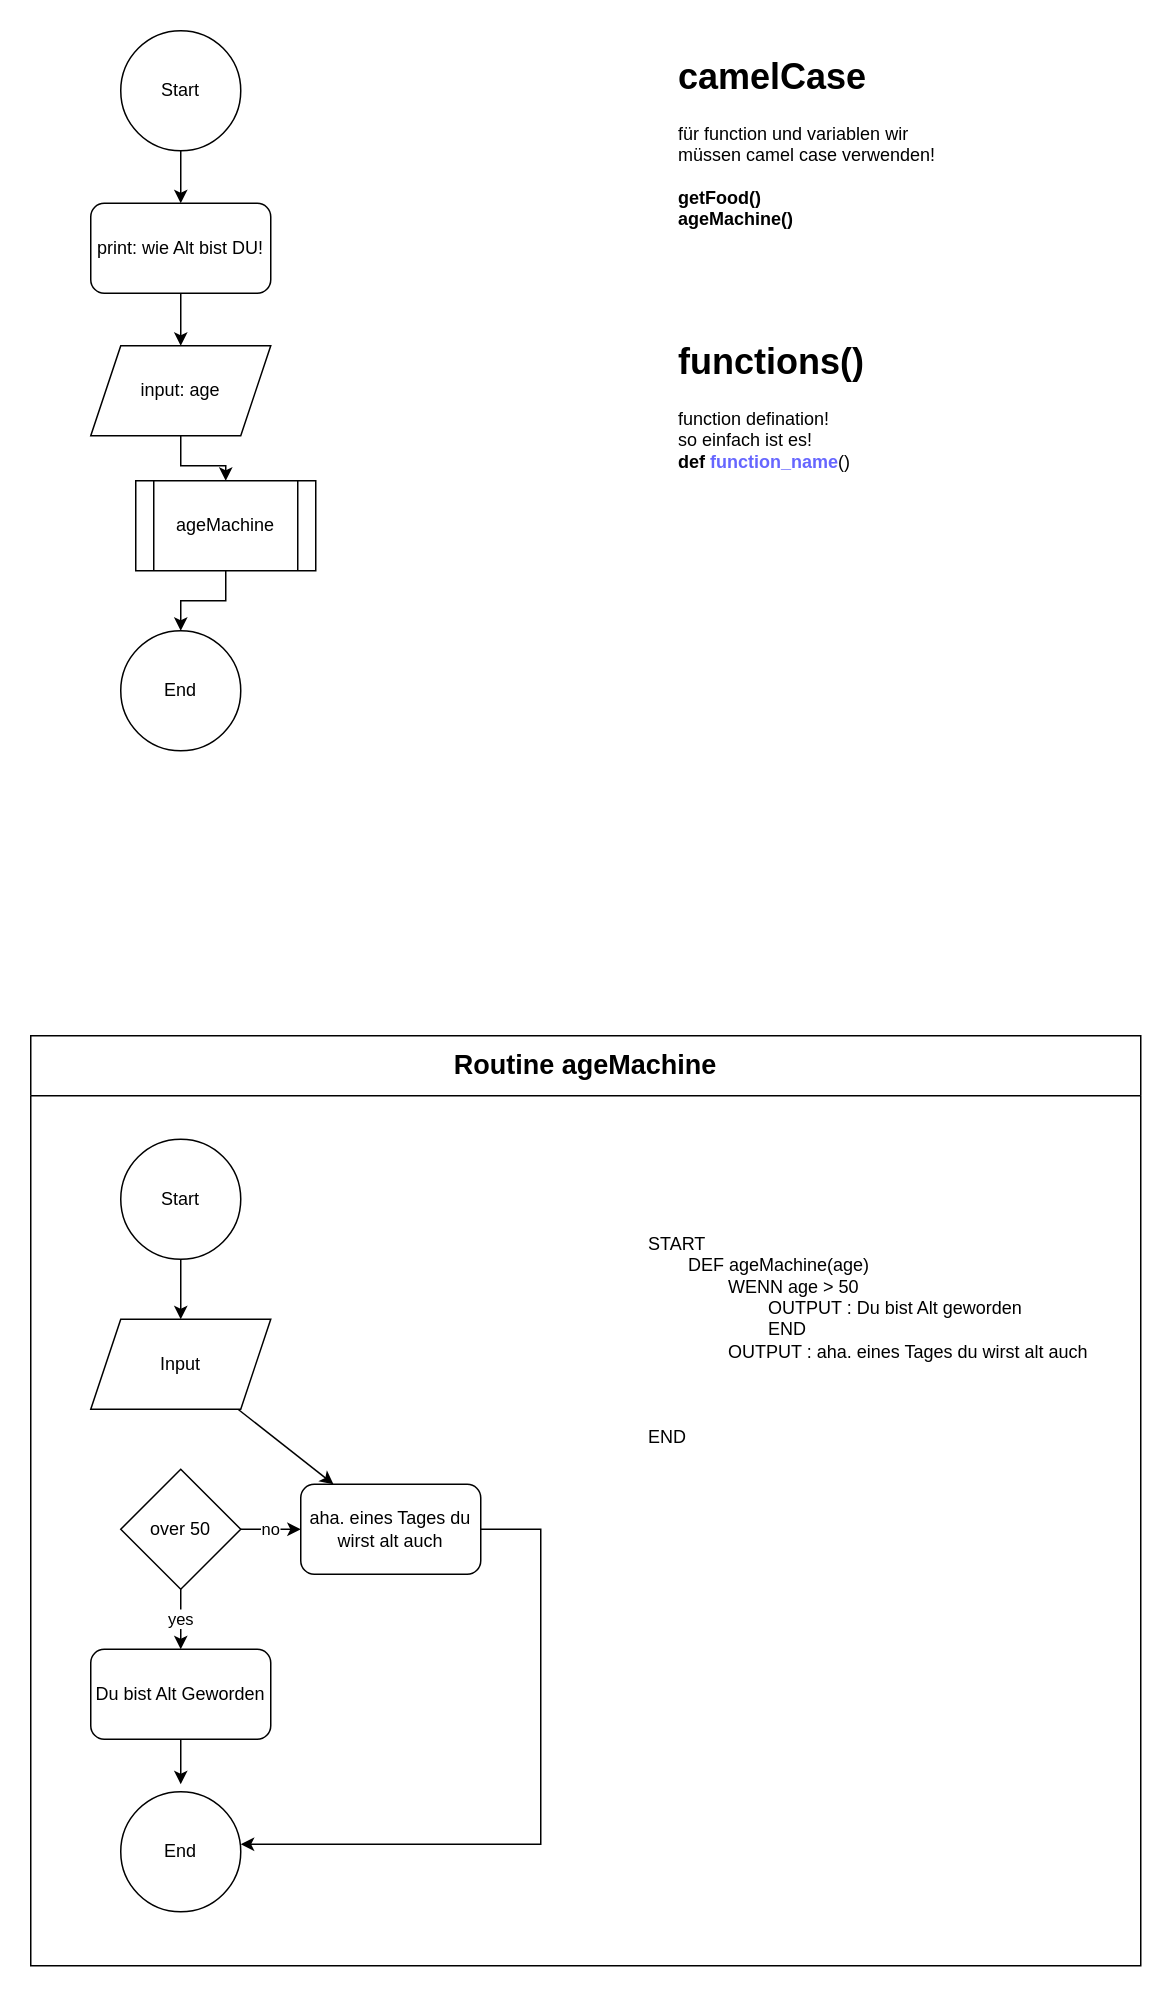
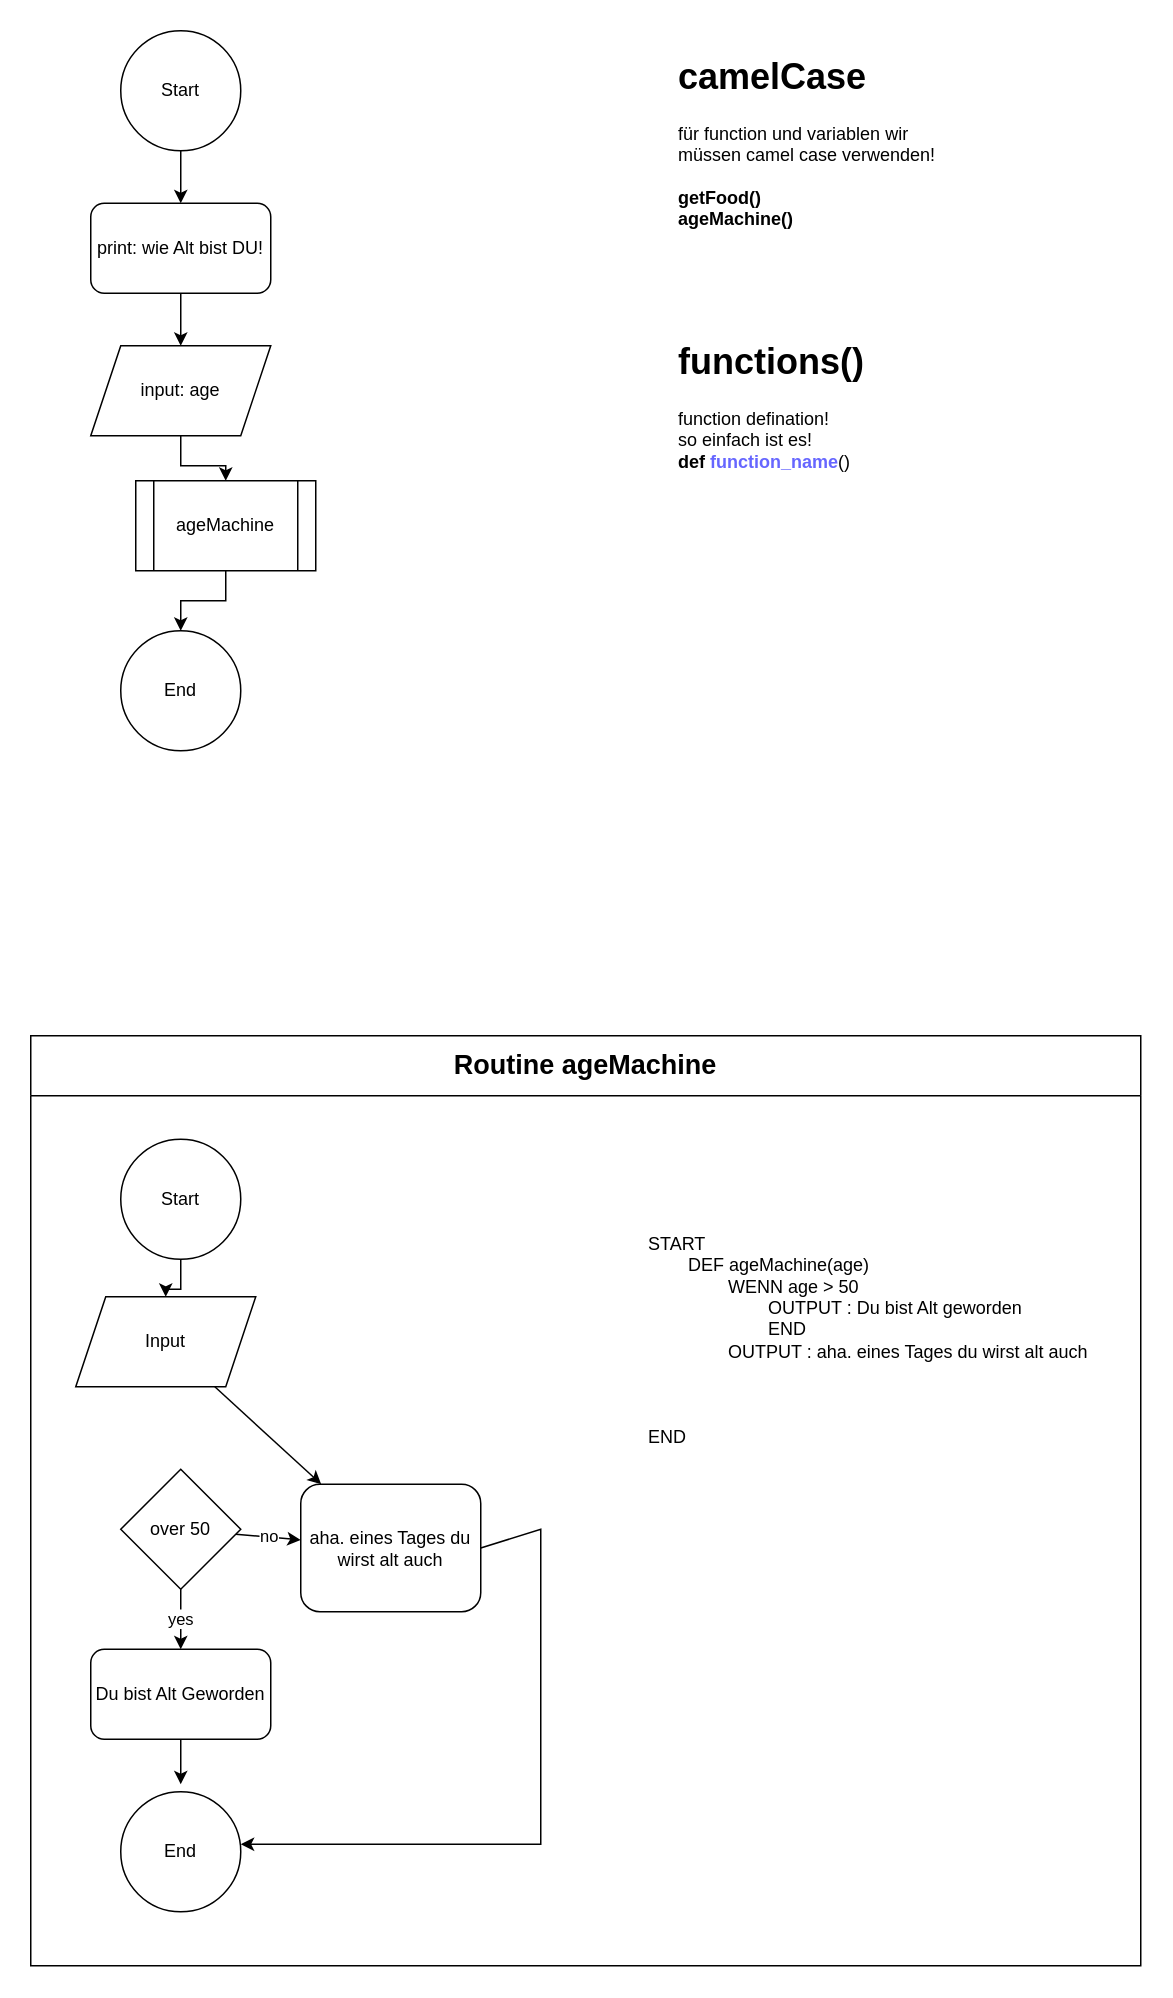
(181, 1364) -> (166, 1342)
(391, 1529) -> (391, 1548)
